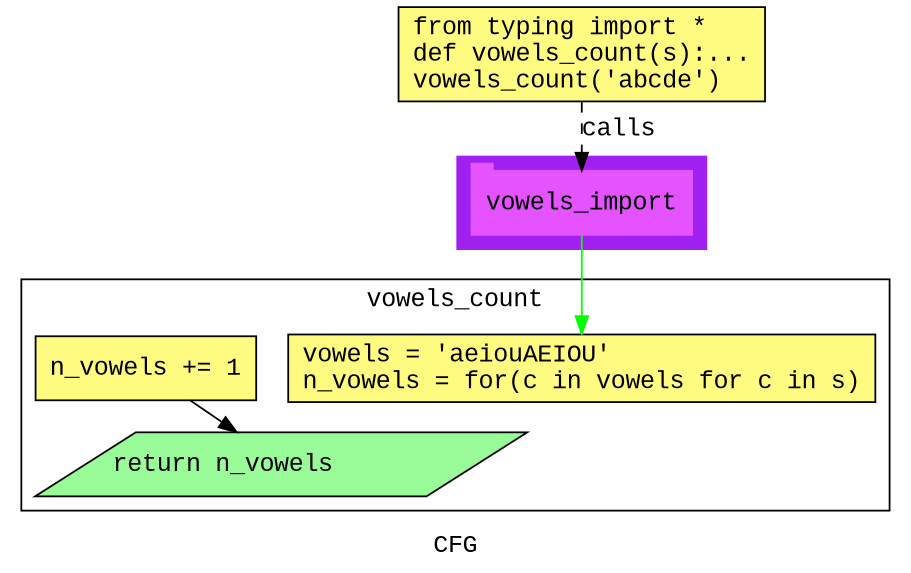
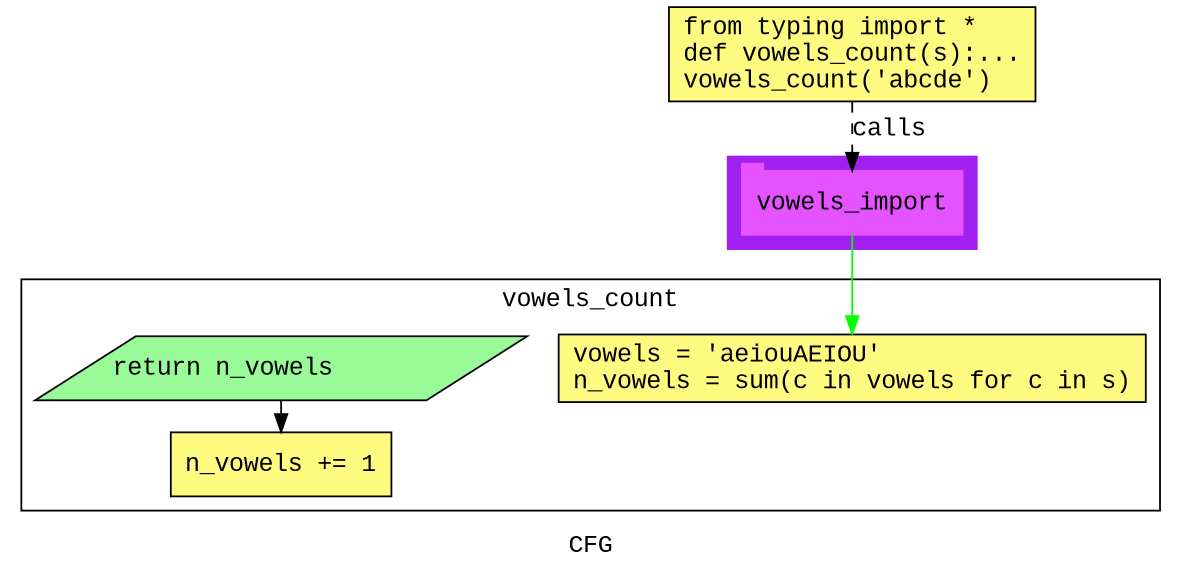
(582, 368) -> (852, 368)
(206, 411) -> (281, 407)
